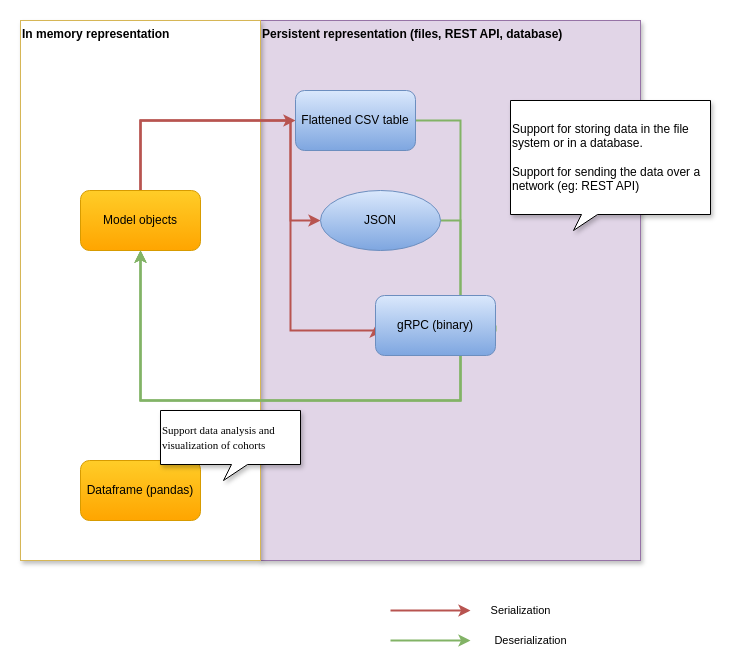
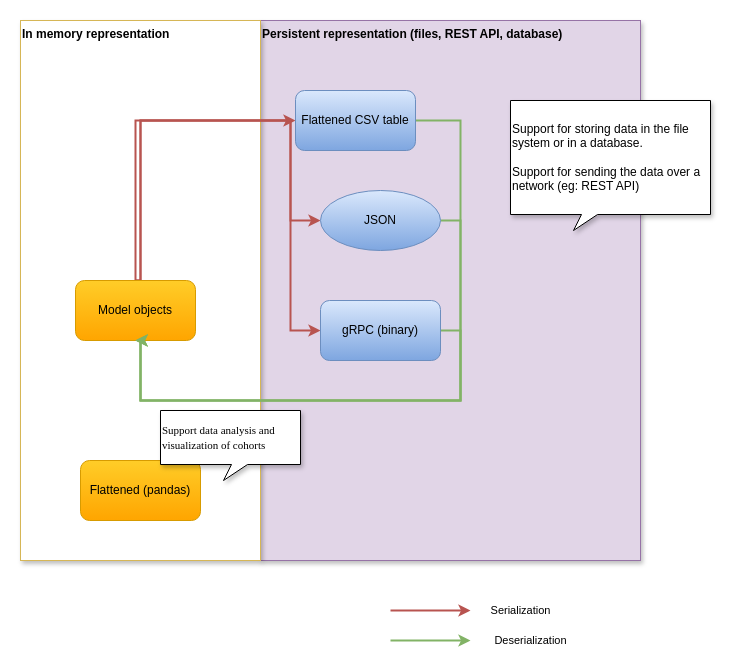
(141, 221) -> (136, 311)
(436, 326) -> (381, 331)
(141, 491) -> (141, 491)
